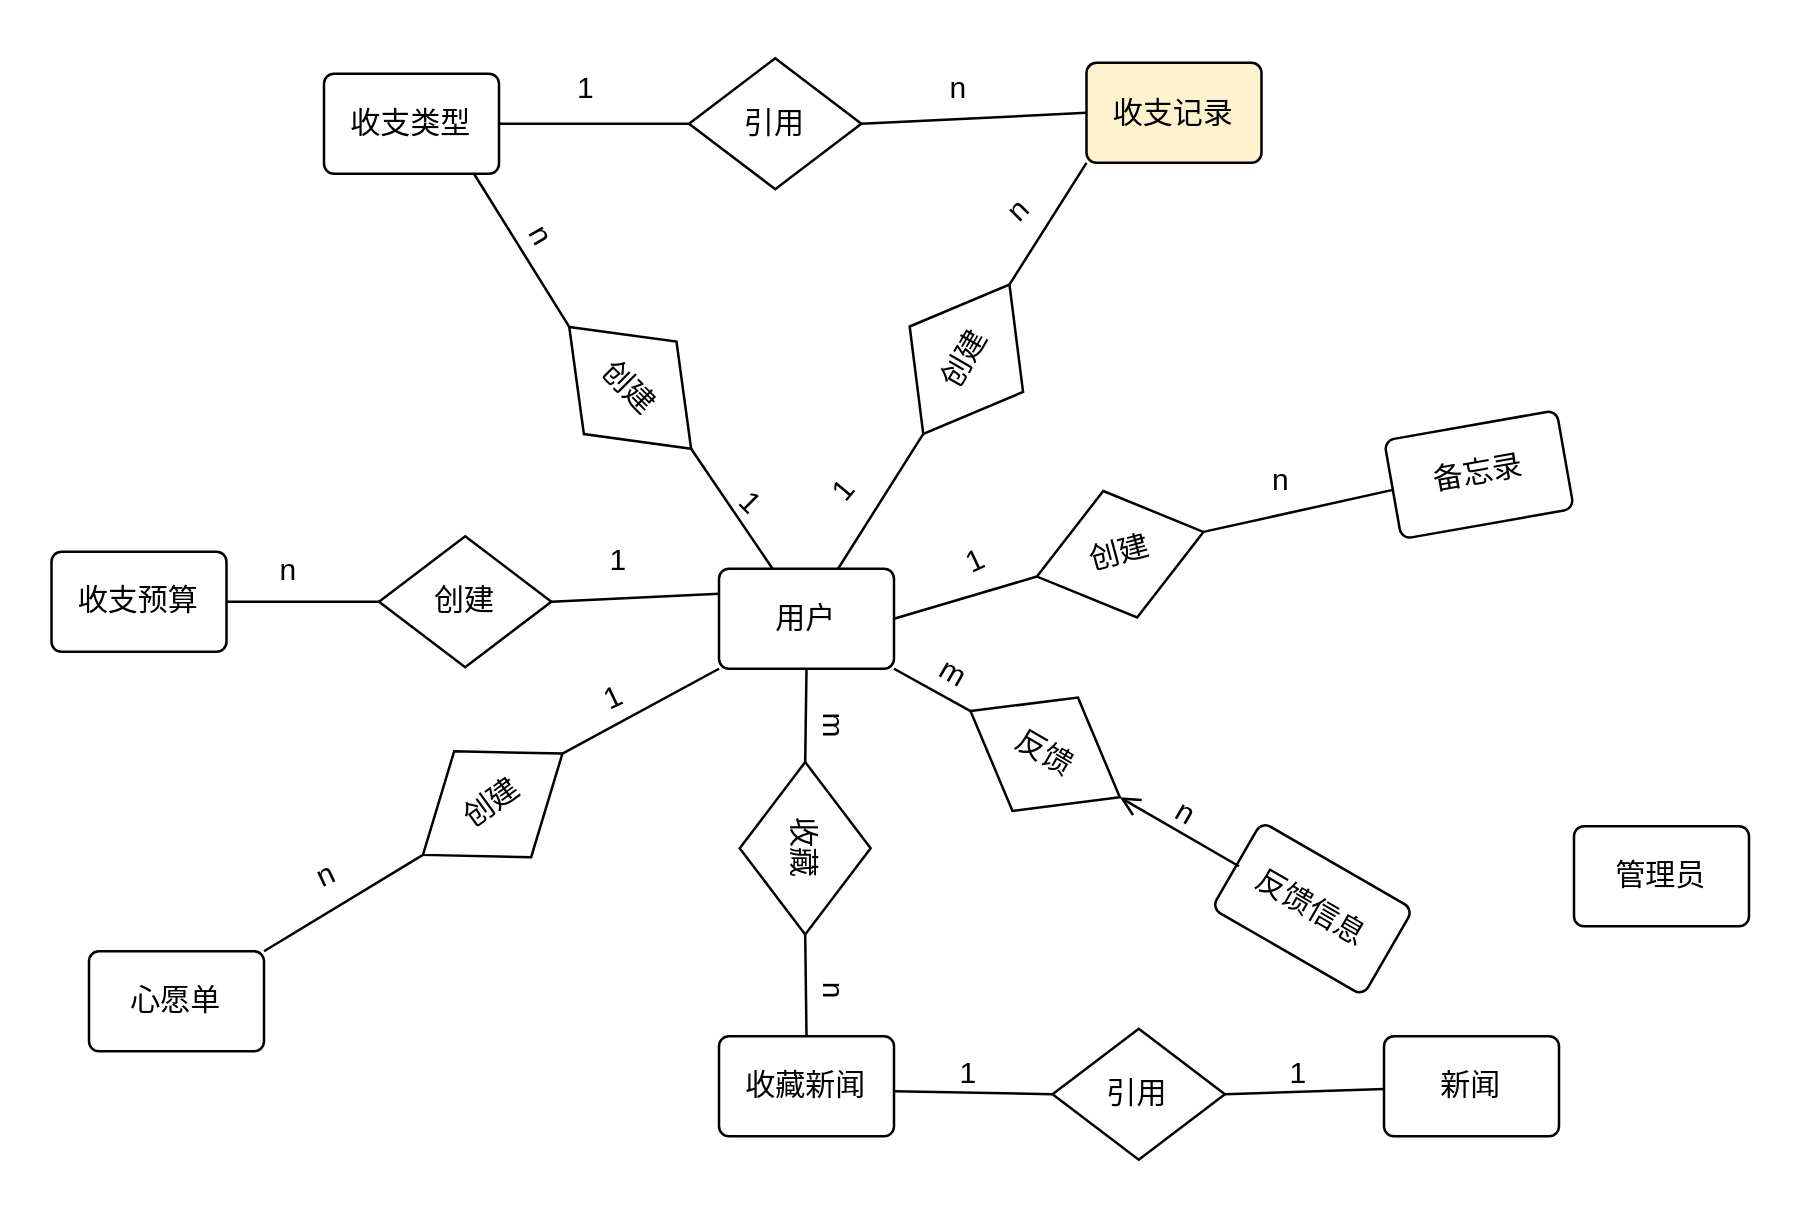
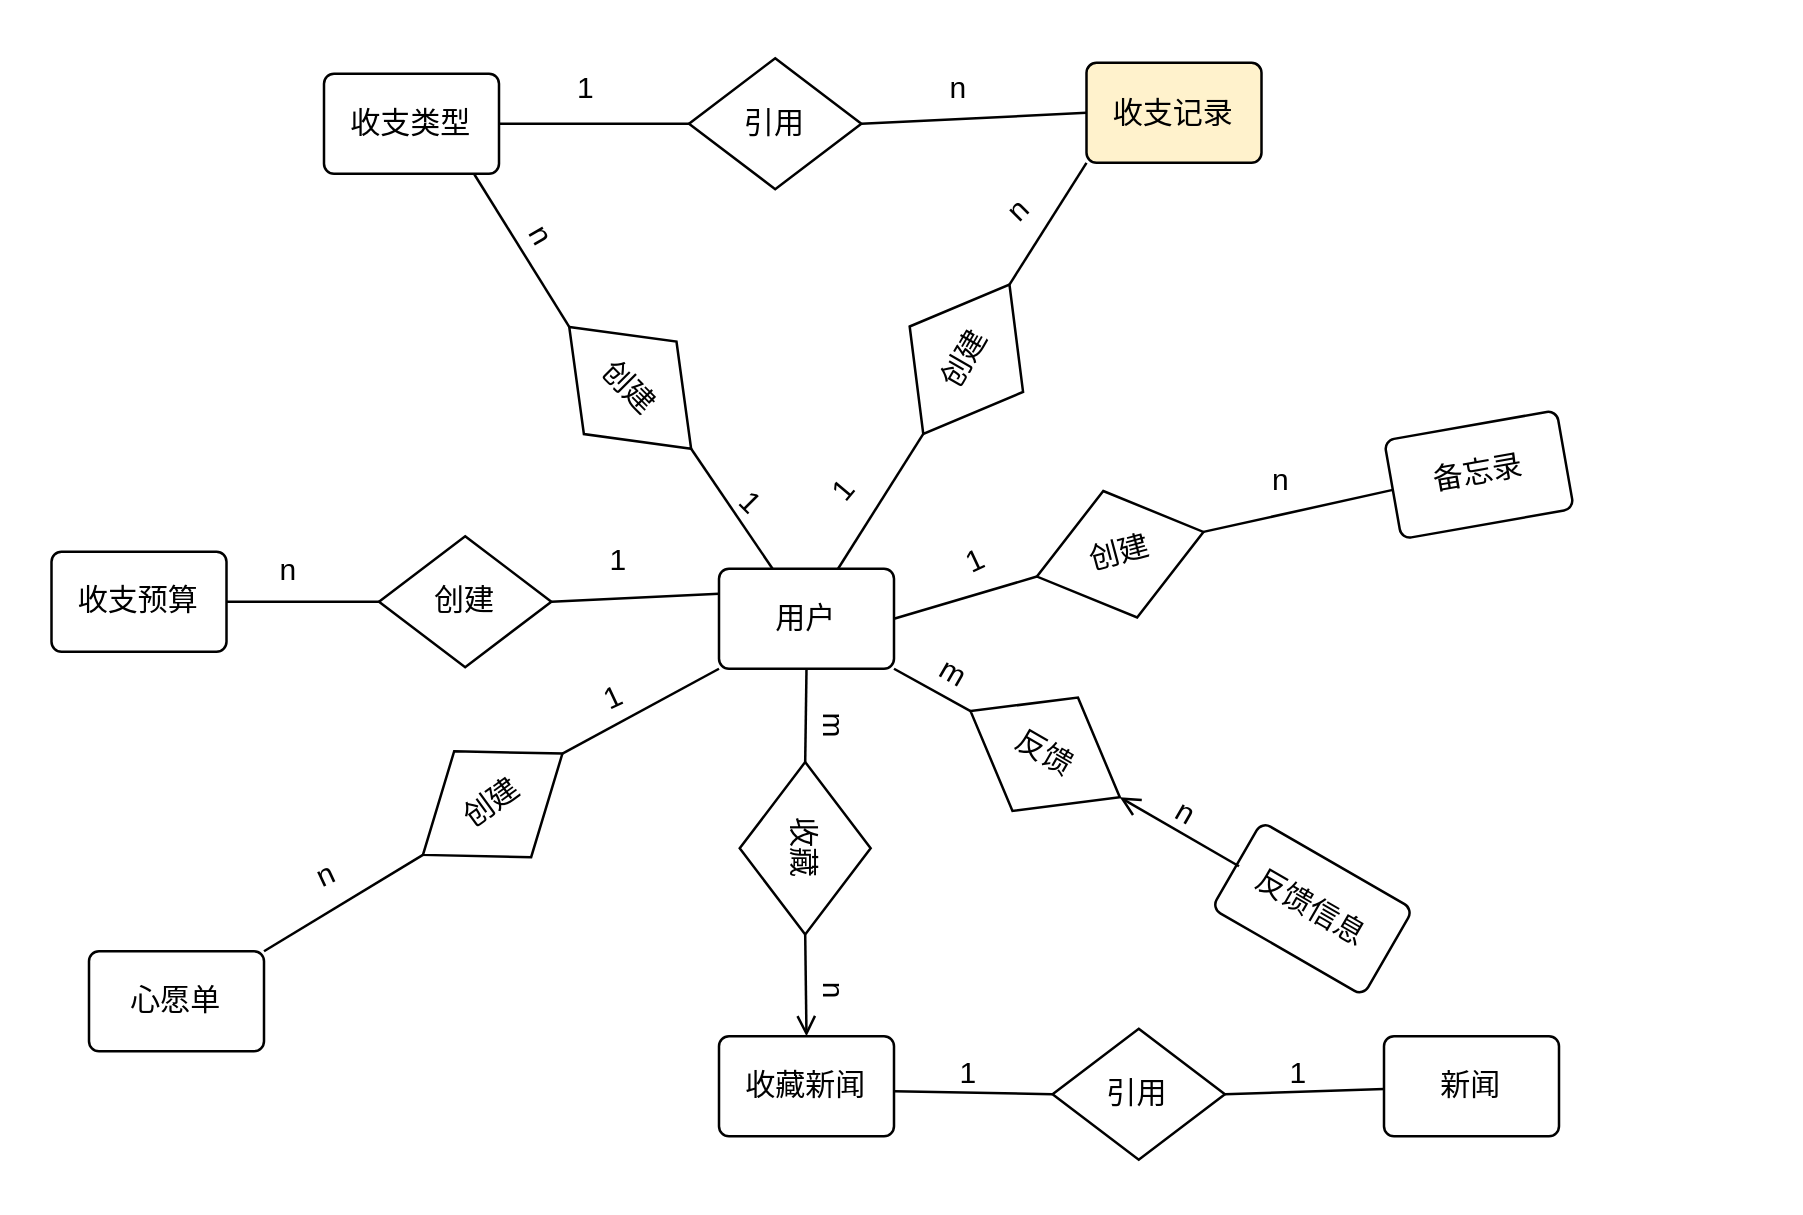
(1661, 876) -> none
(806, 1028) -> (806, 1027)
